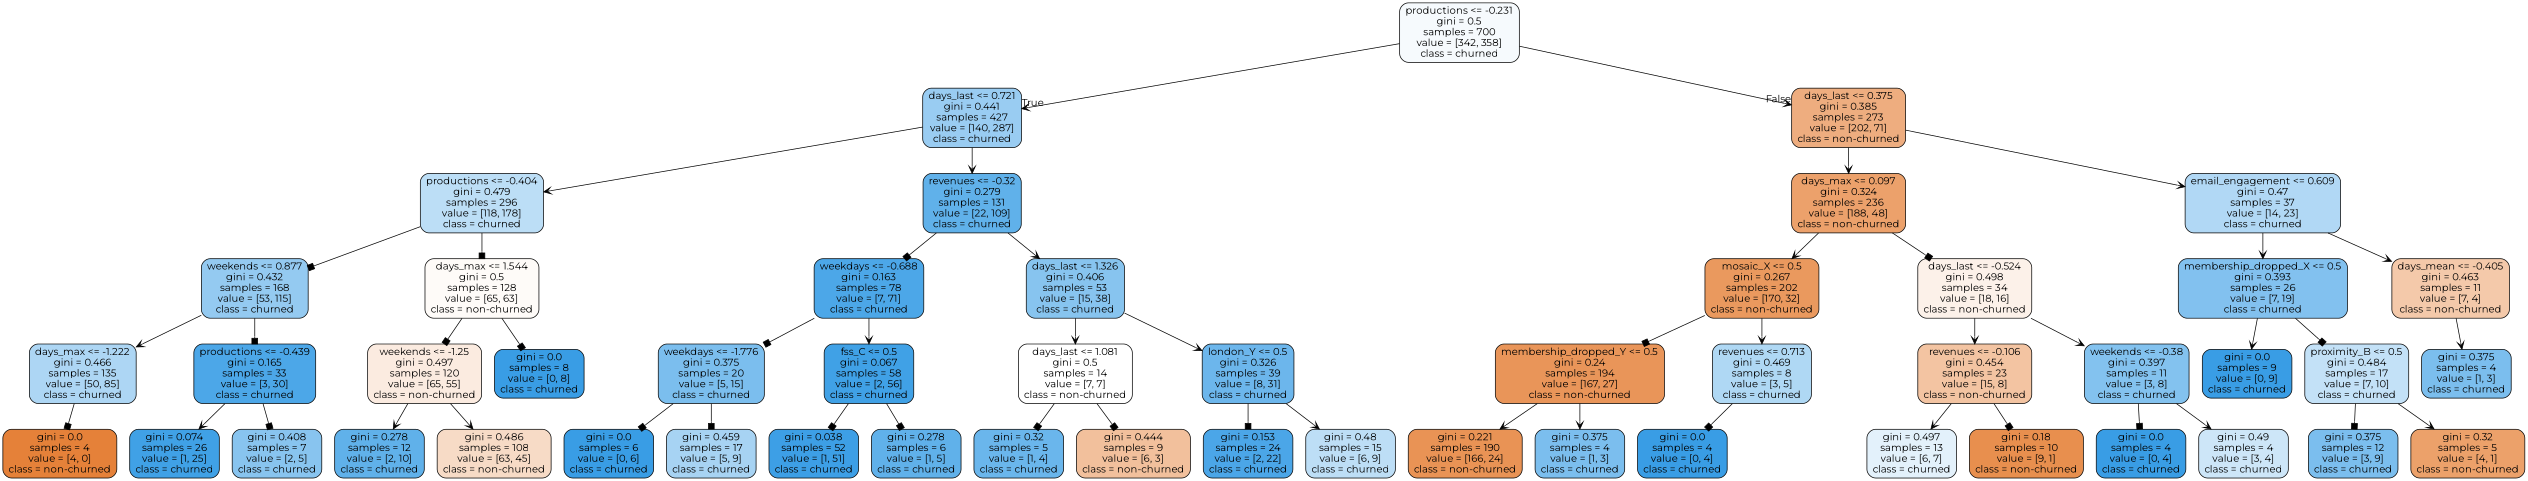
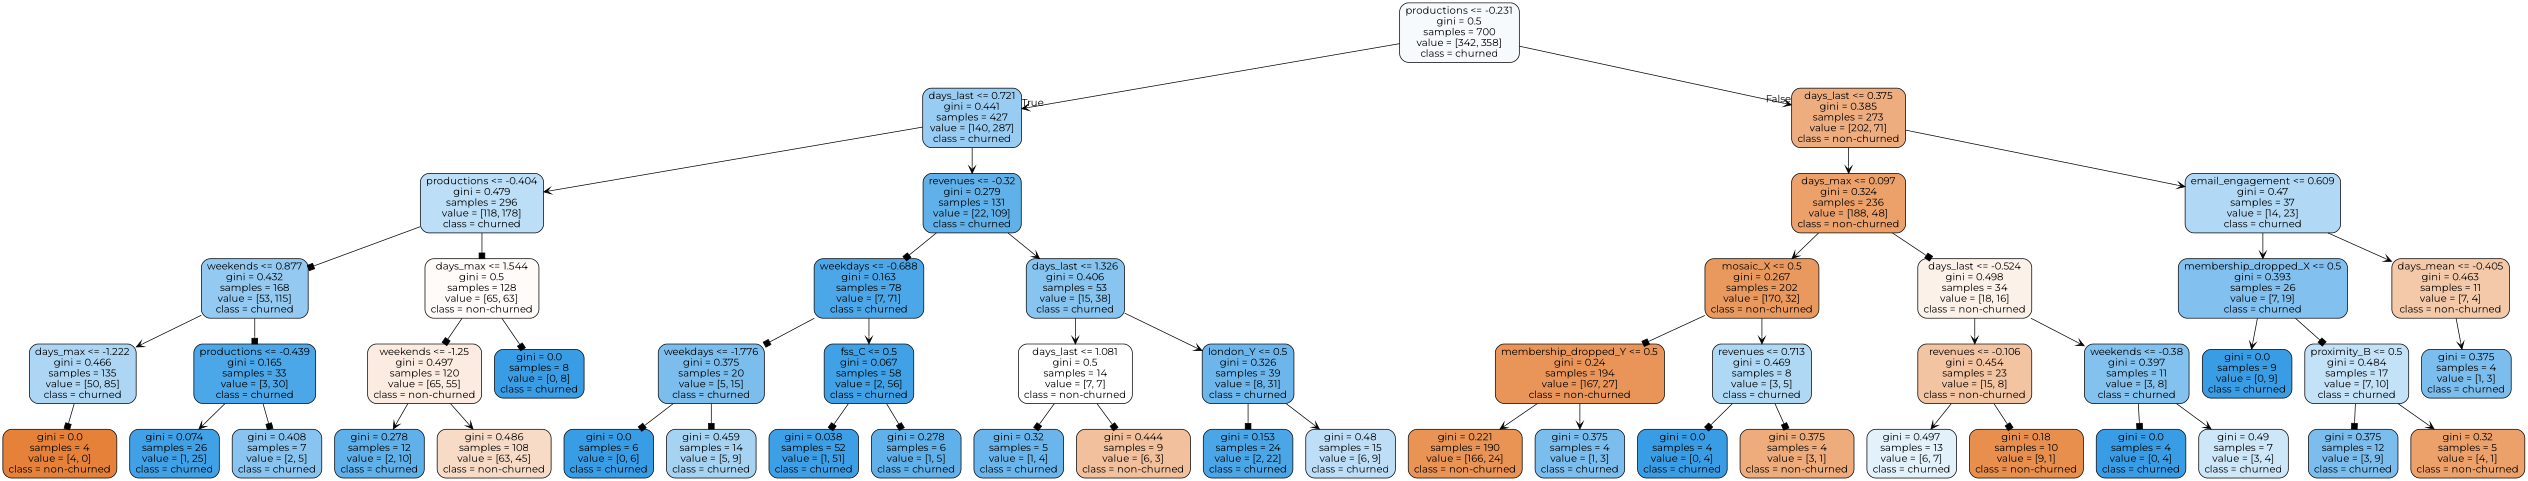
(711, 454) -> (711, 454)
none -> (1797, 454)
(2244, 454) -> (2244, 454)
